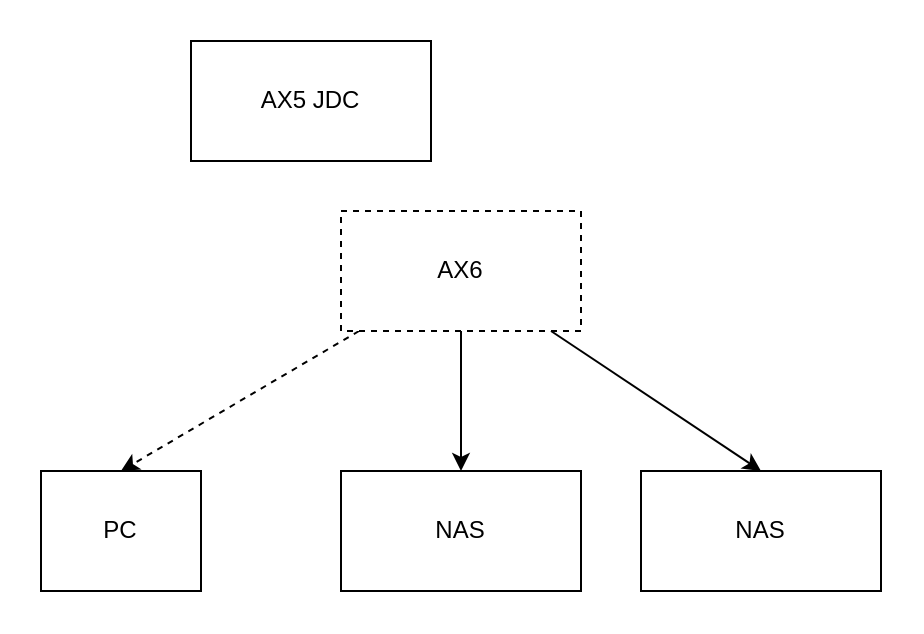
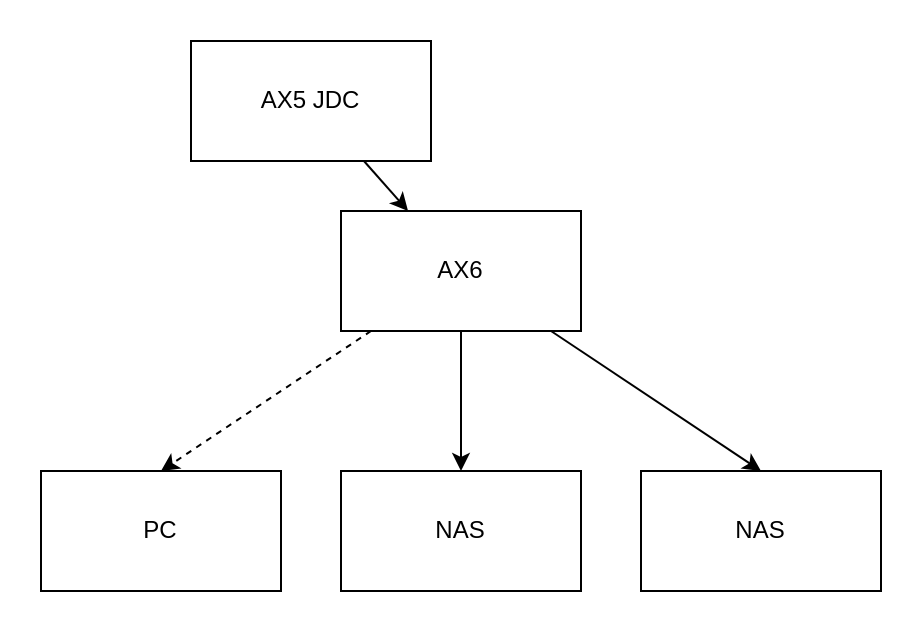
none -> (381, 181)
(461, 271) -> (461, 271)
(121, 531) -> (161, 531)
